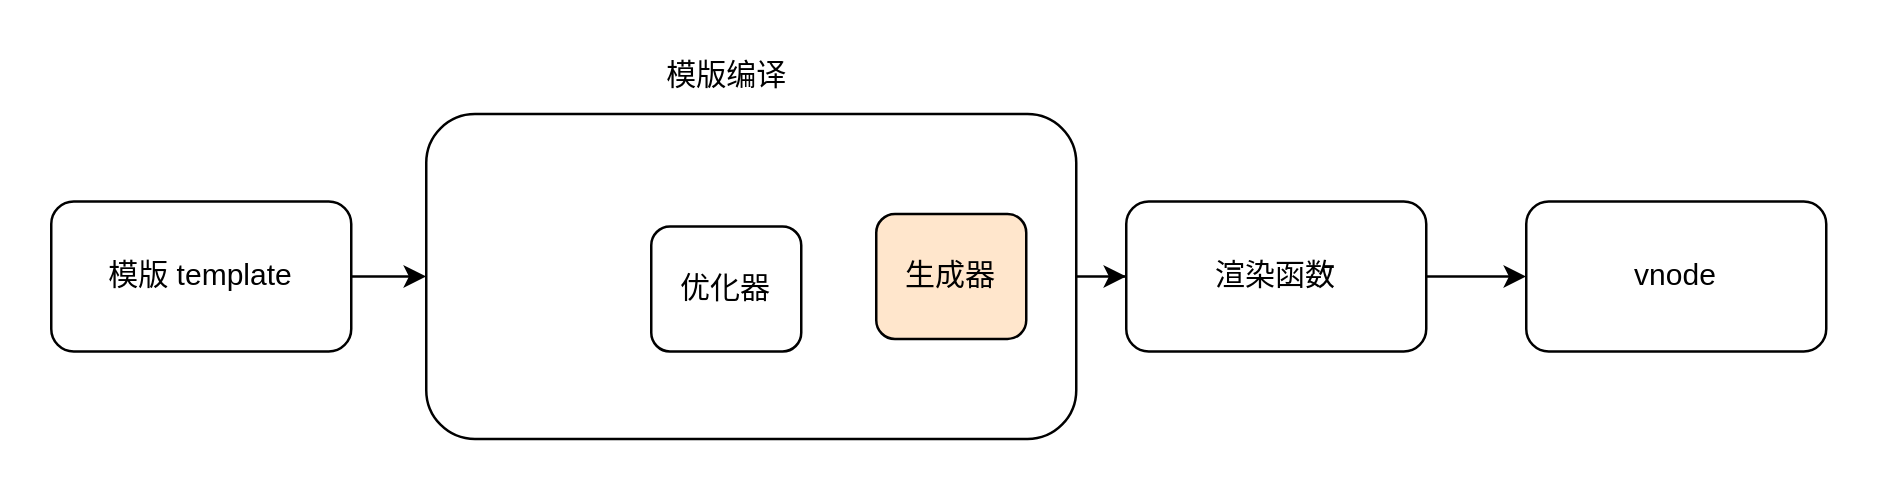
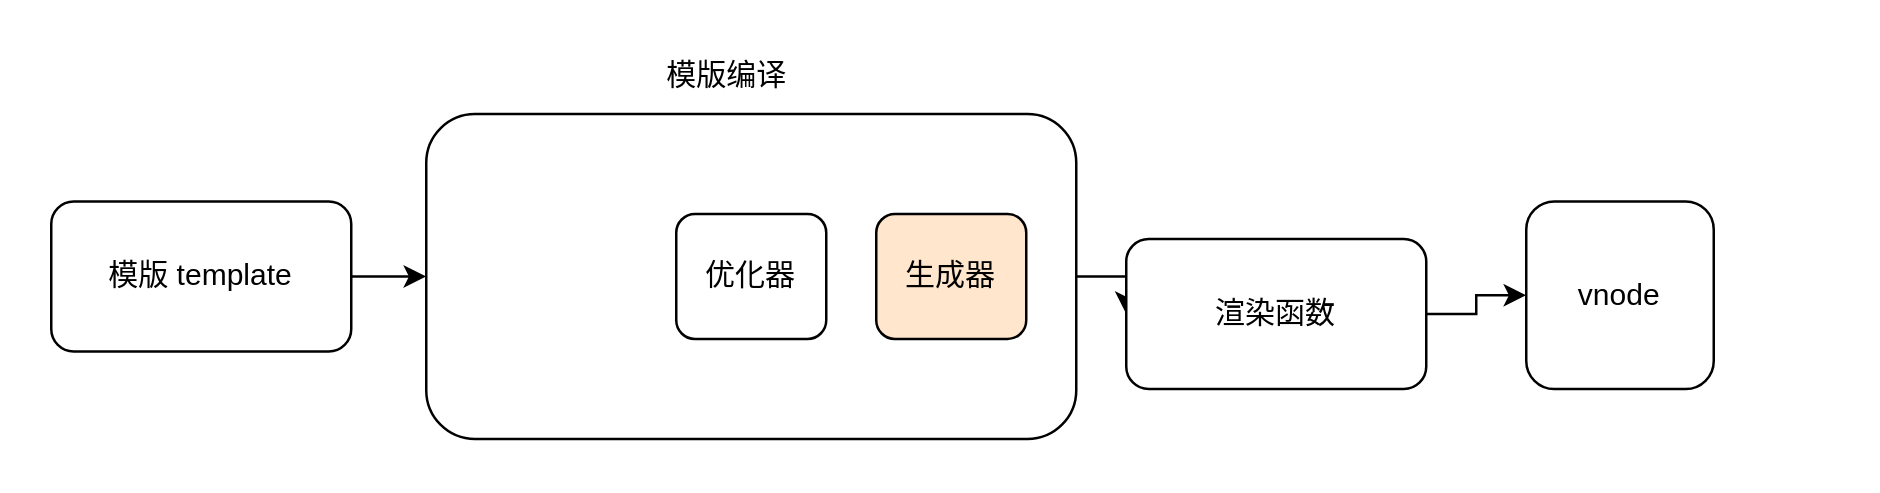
(1276, 276) -> (1276, 314)
(1676, 276) -> (1620, 295)
(726, 289) -> (751, 276)
